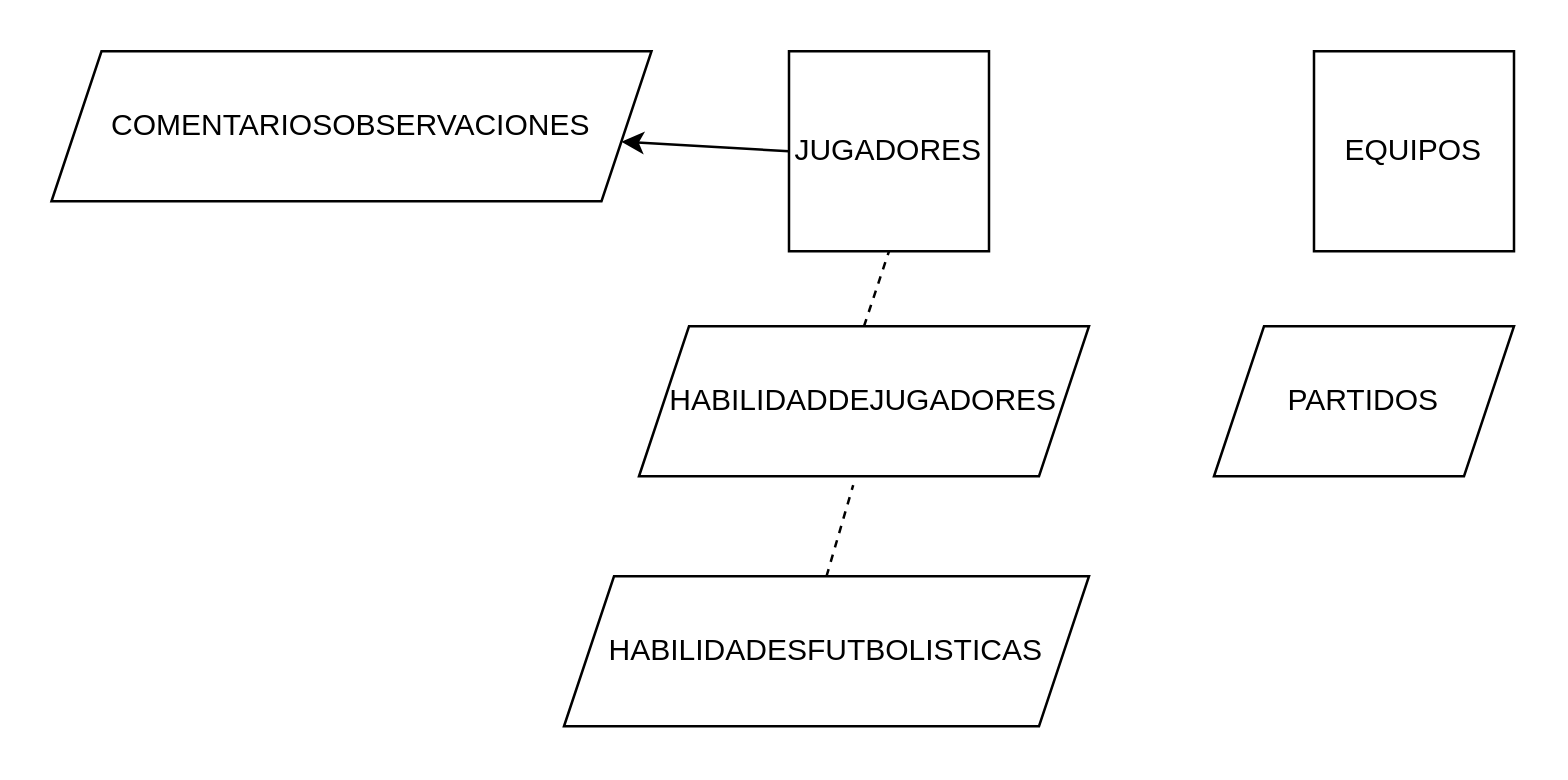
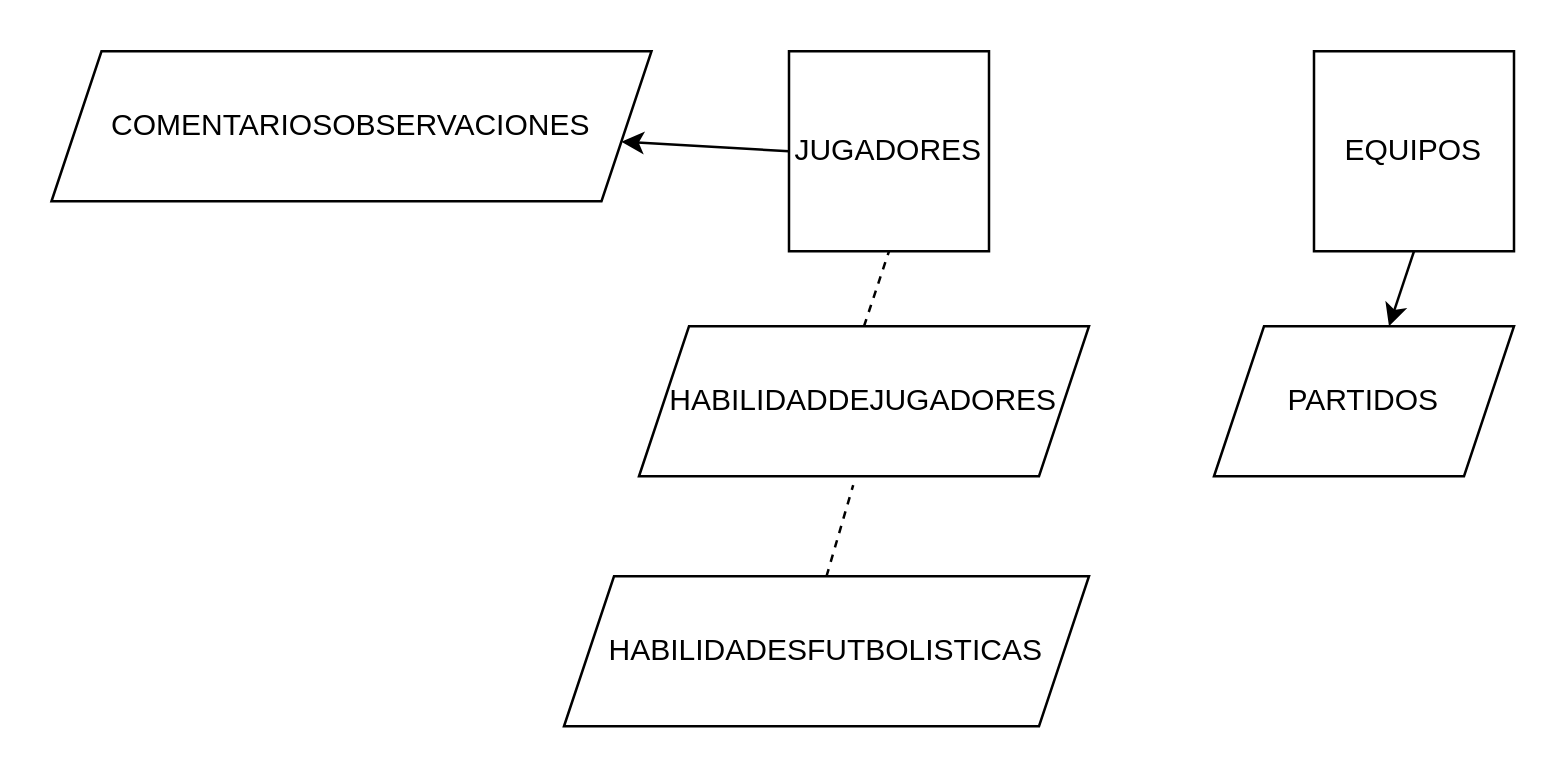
none -> (1404, 281)
